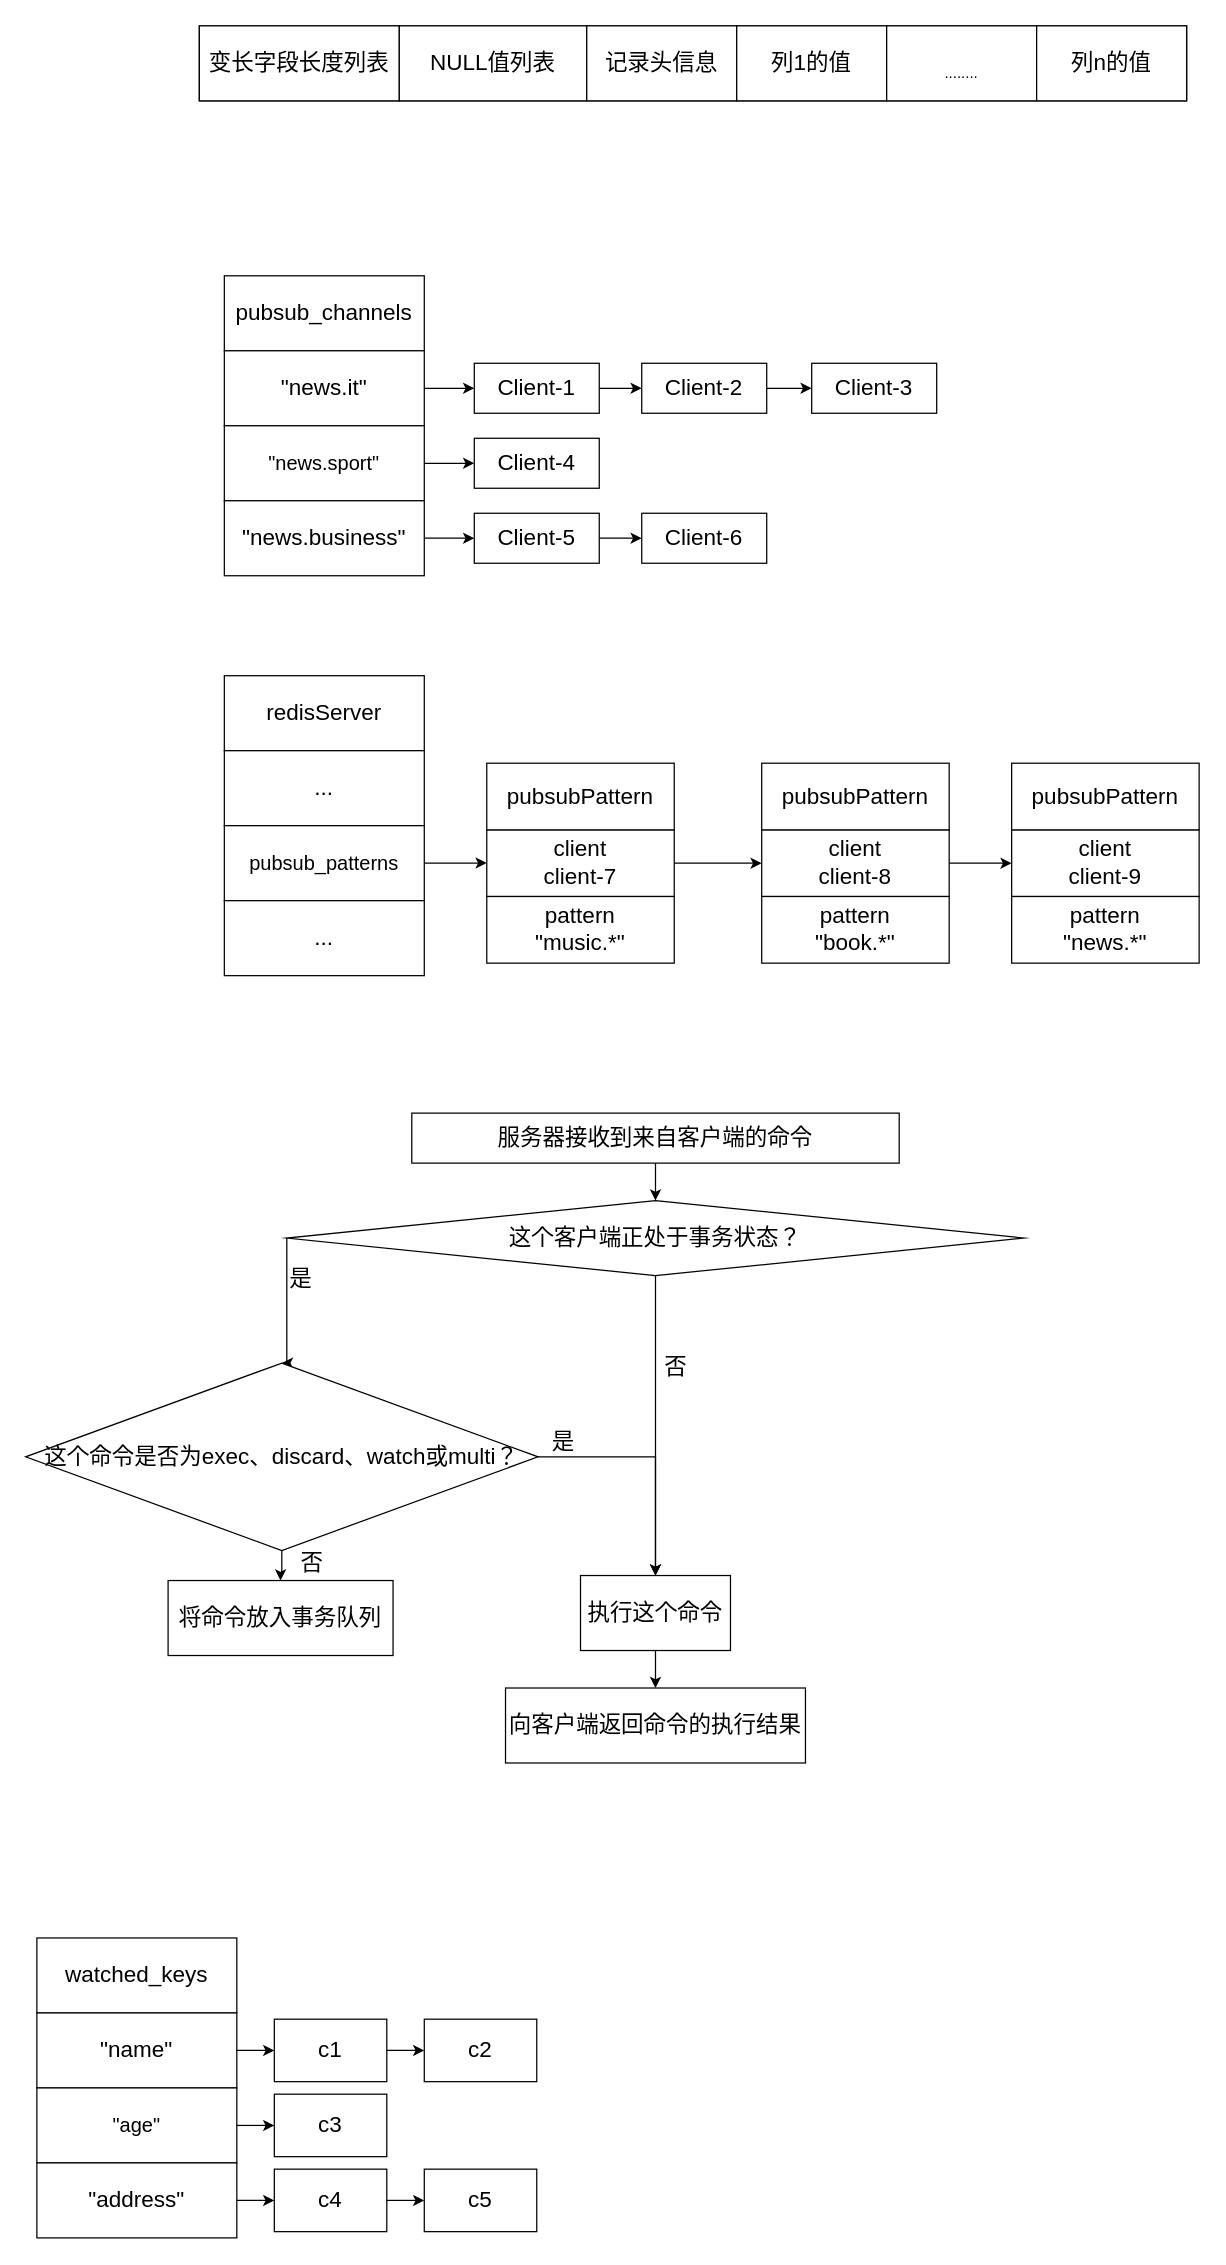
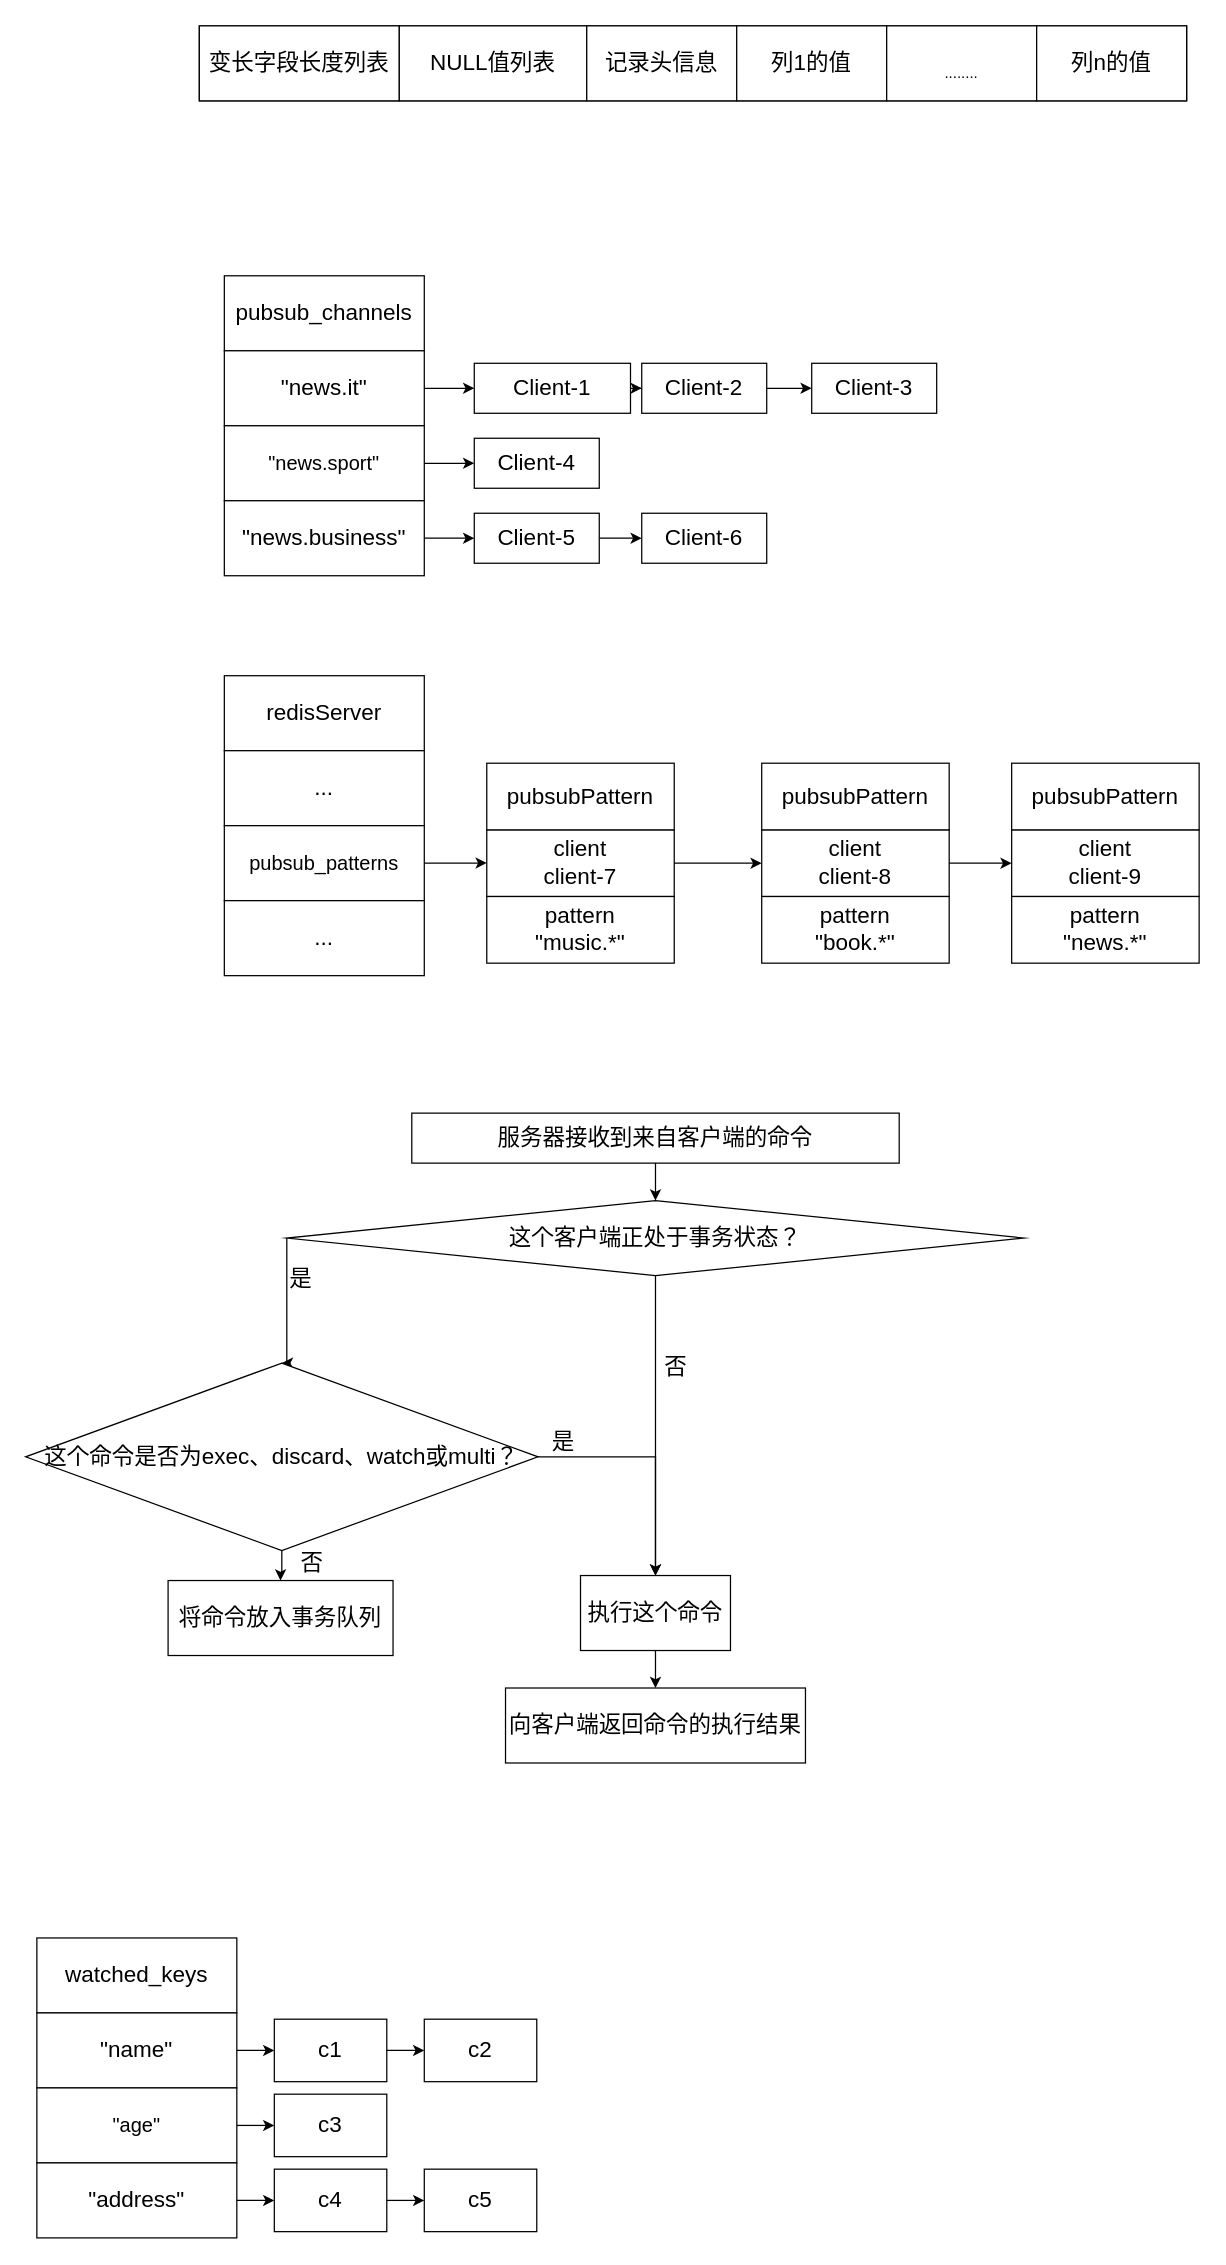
(537, 388) -> (553, 388)
